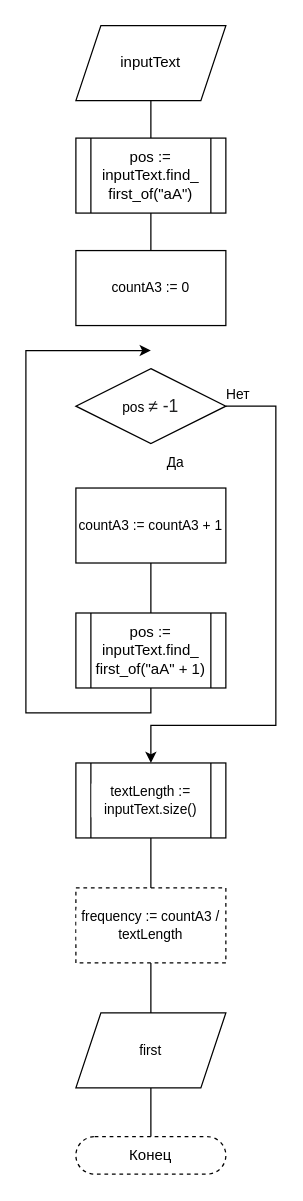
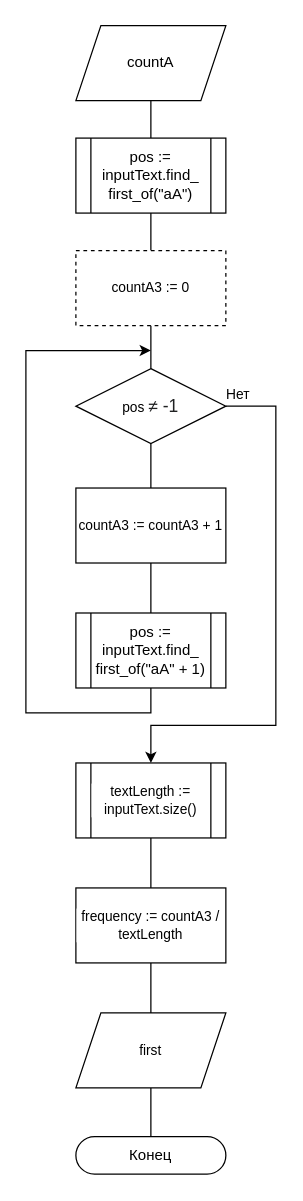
(151, 63) -> (151, 63)
(151, 288) -> (151, 288)
none -> (151, 347)
(176, 463) -> none
none -> (151, 466)
(151, 926) -> (151, 926)
(151, 1156) -> (151, 1156)
